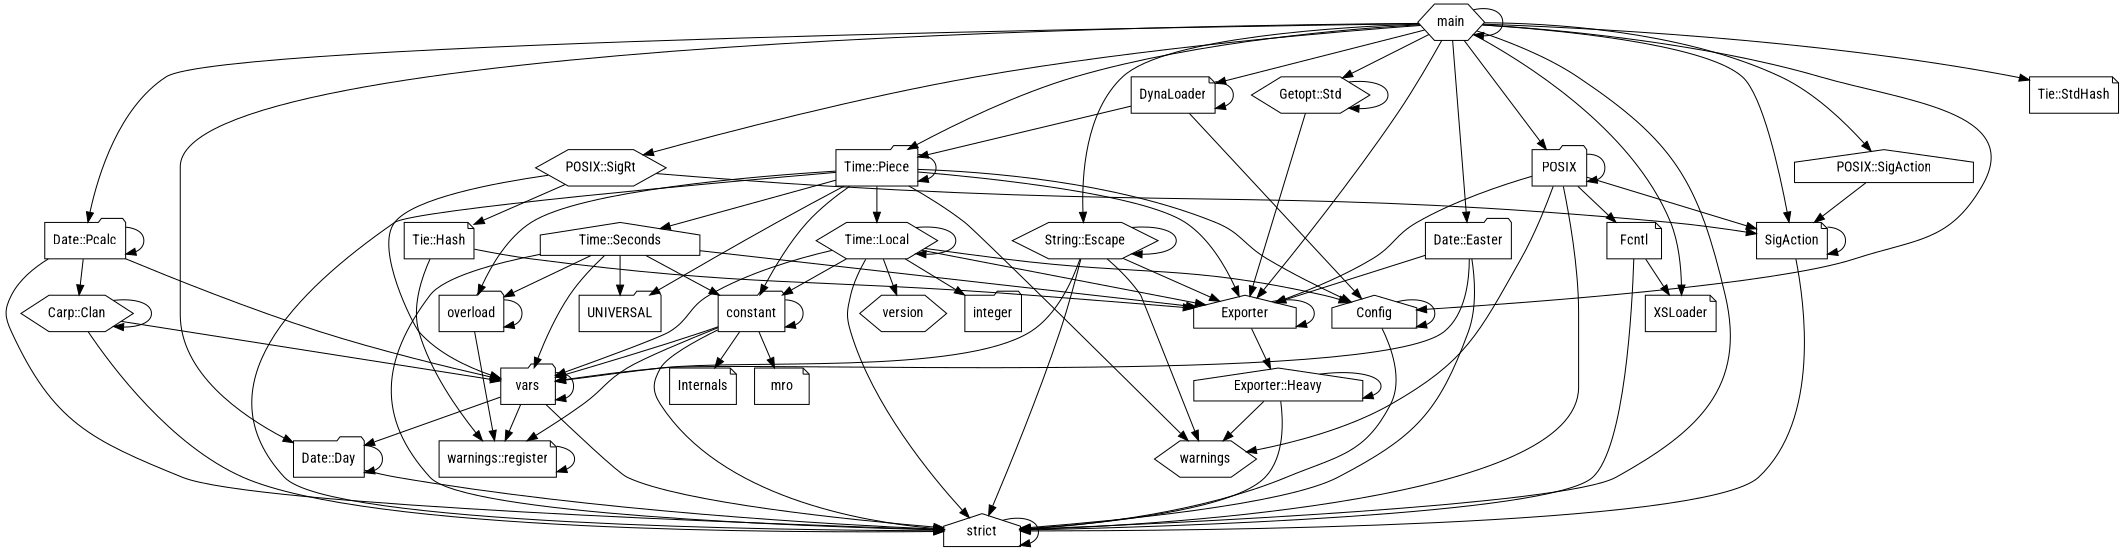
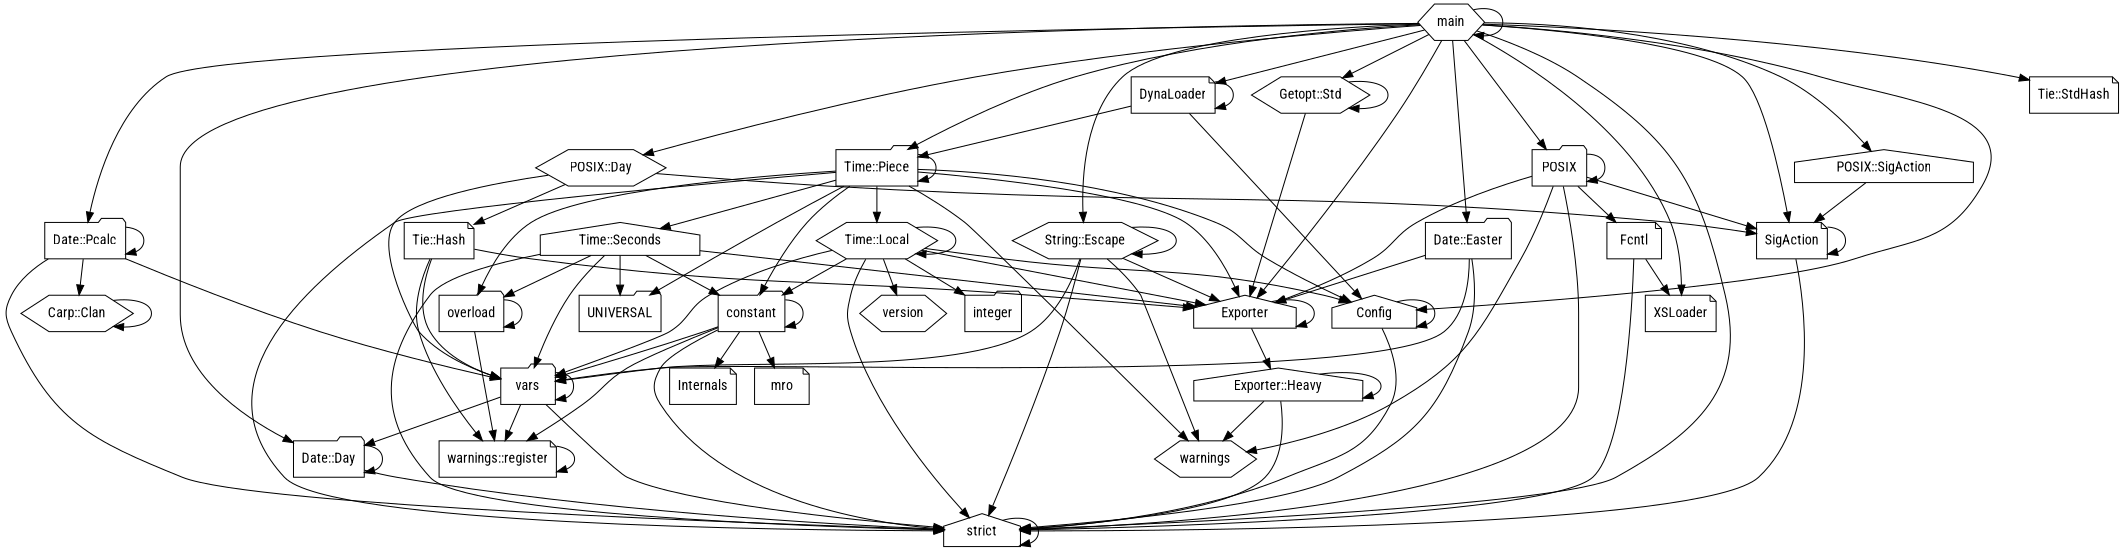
(601, 168) -> (601, 168)
(306, 350) -> (430, 332)
(255, 481) -> none
